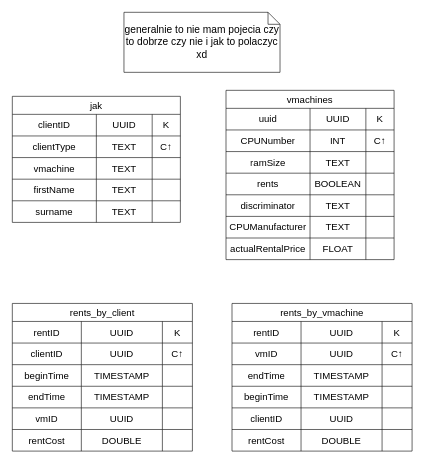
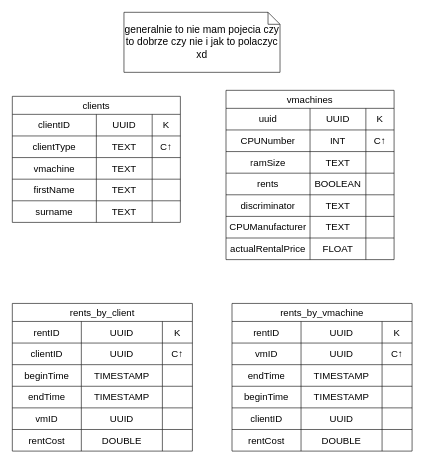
(96, 106) -> (96, 106)
